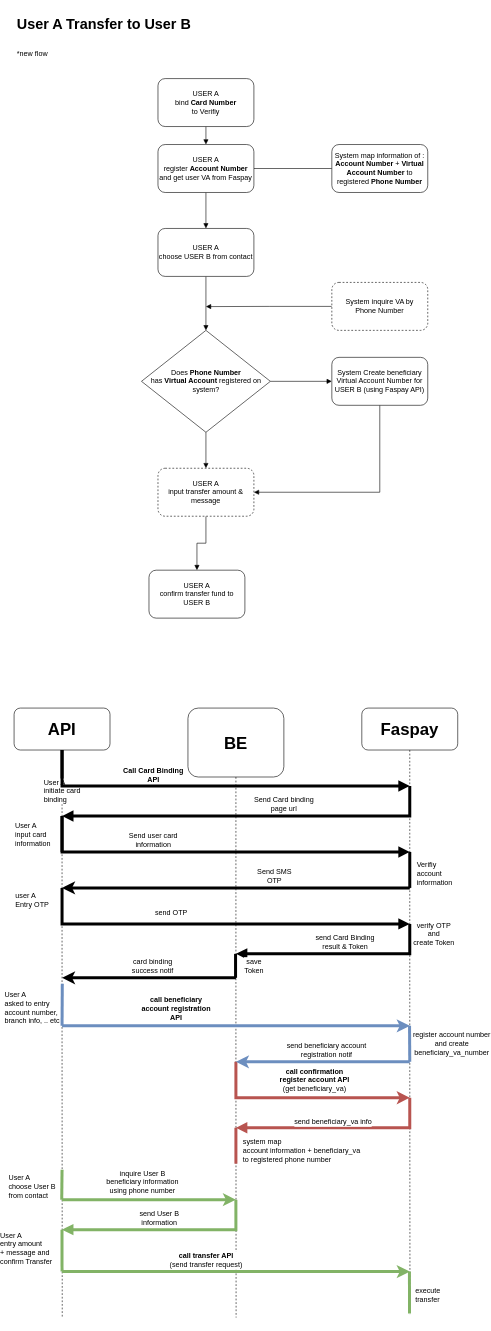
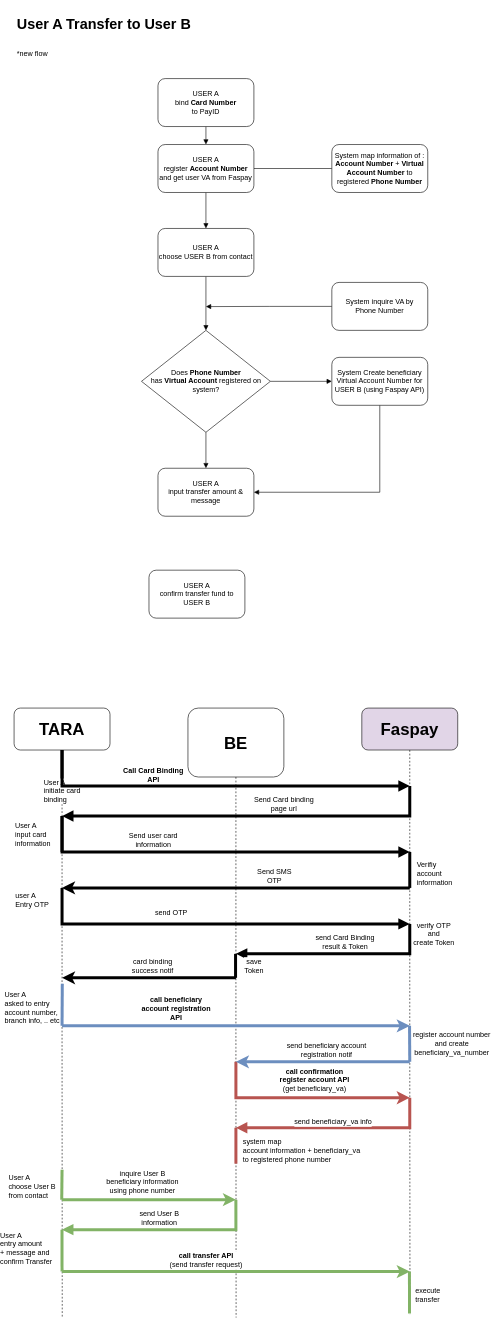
(206, 102) -> (206, 102)
(380, 306) -> (380, 306)
(206, 492) -> (206, 492)
(197, 543) -> none
(62, 729) -> (62, 729)
(410, 729) -> (410, 729)
